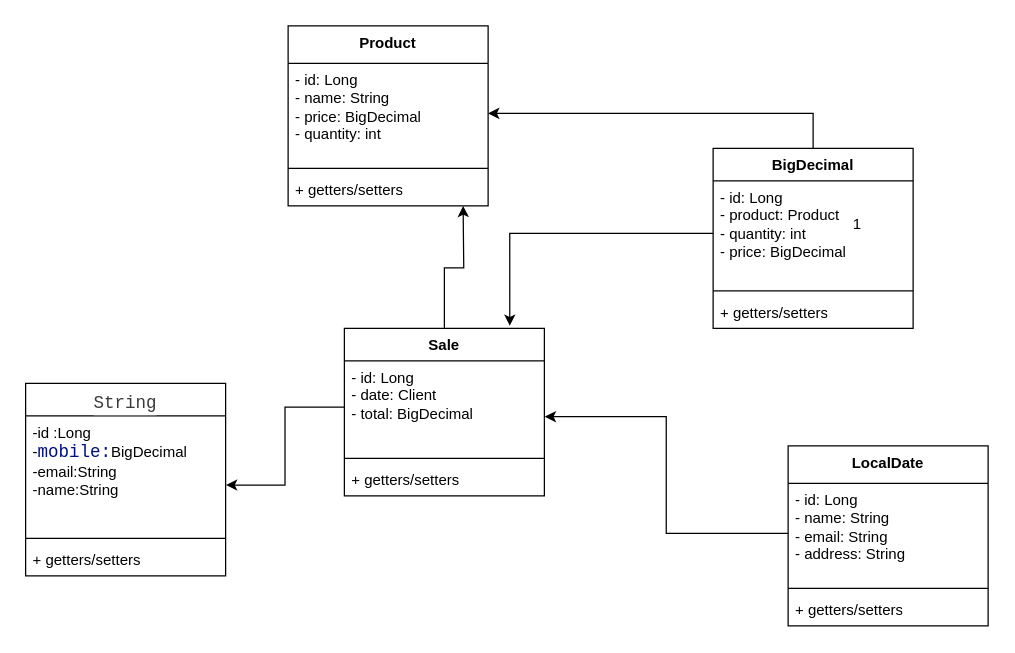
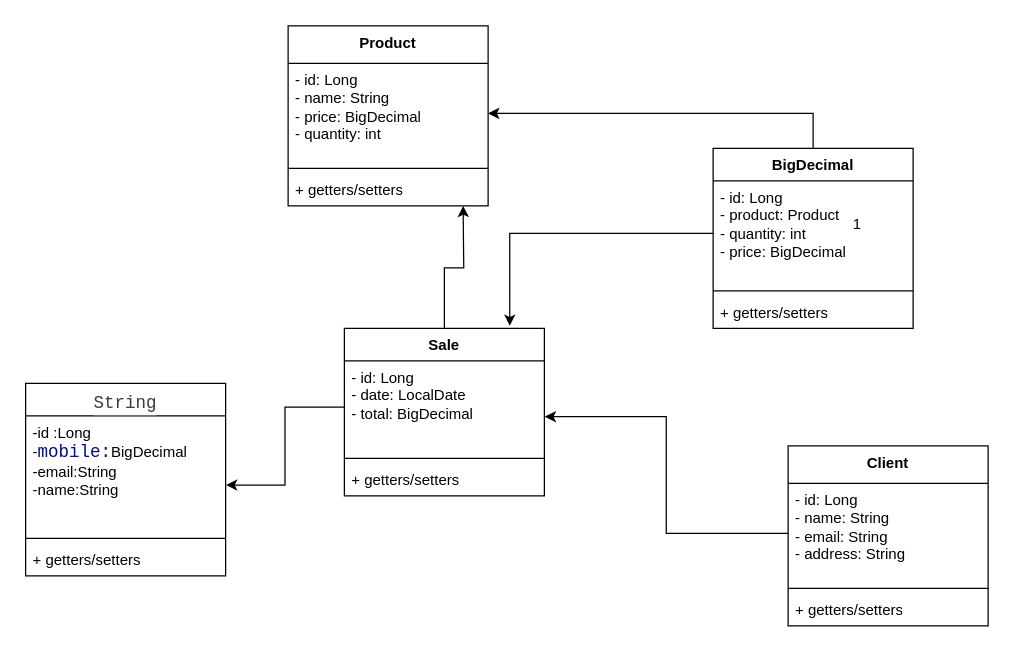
(418, 396) -> (418, 396)
(888, 463) -> (888, 463)
